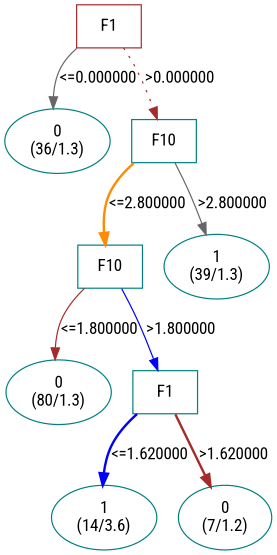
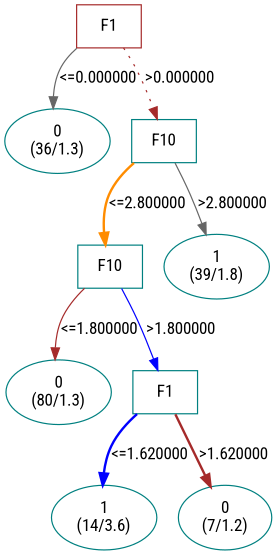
(217, 267) -> (217, 267)
